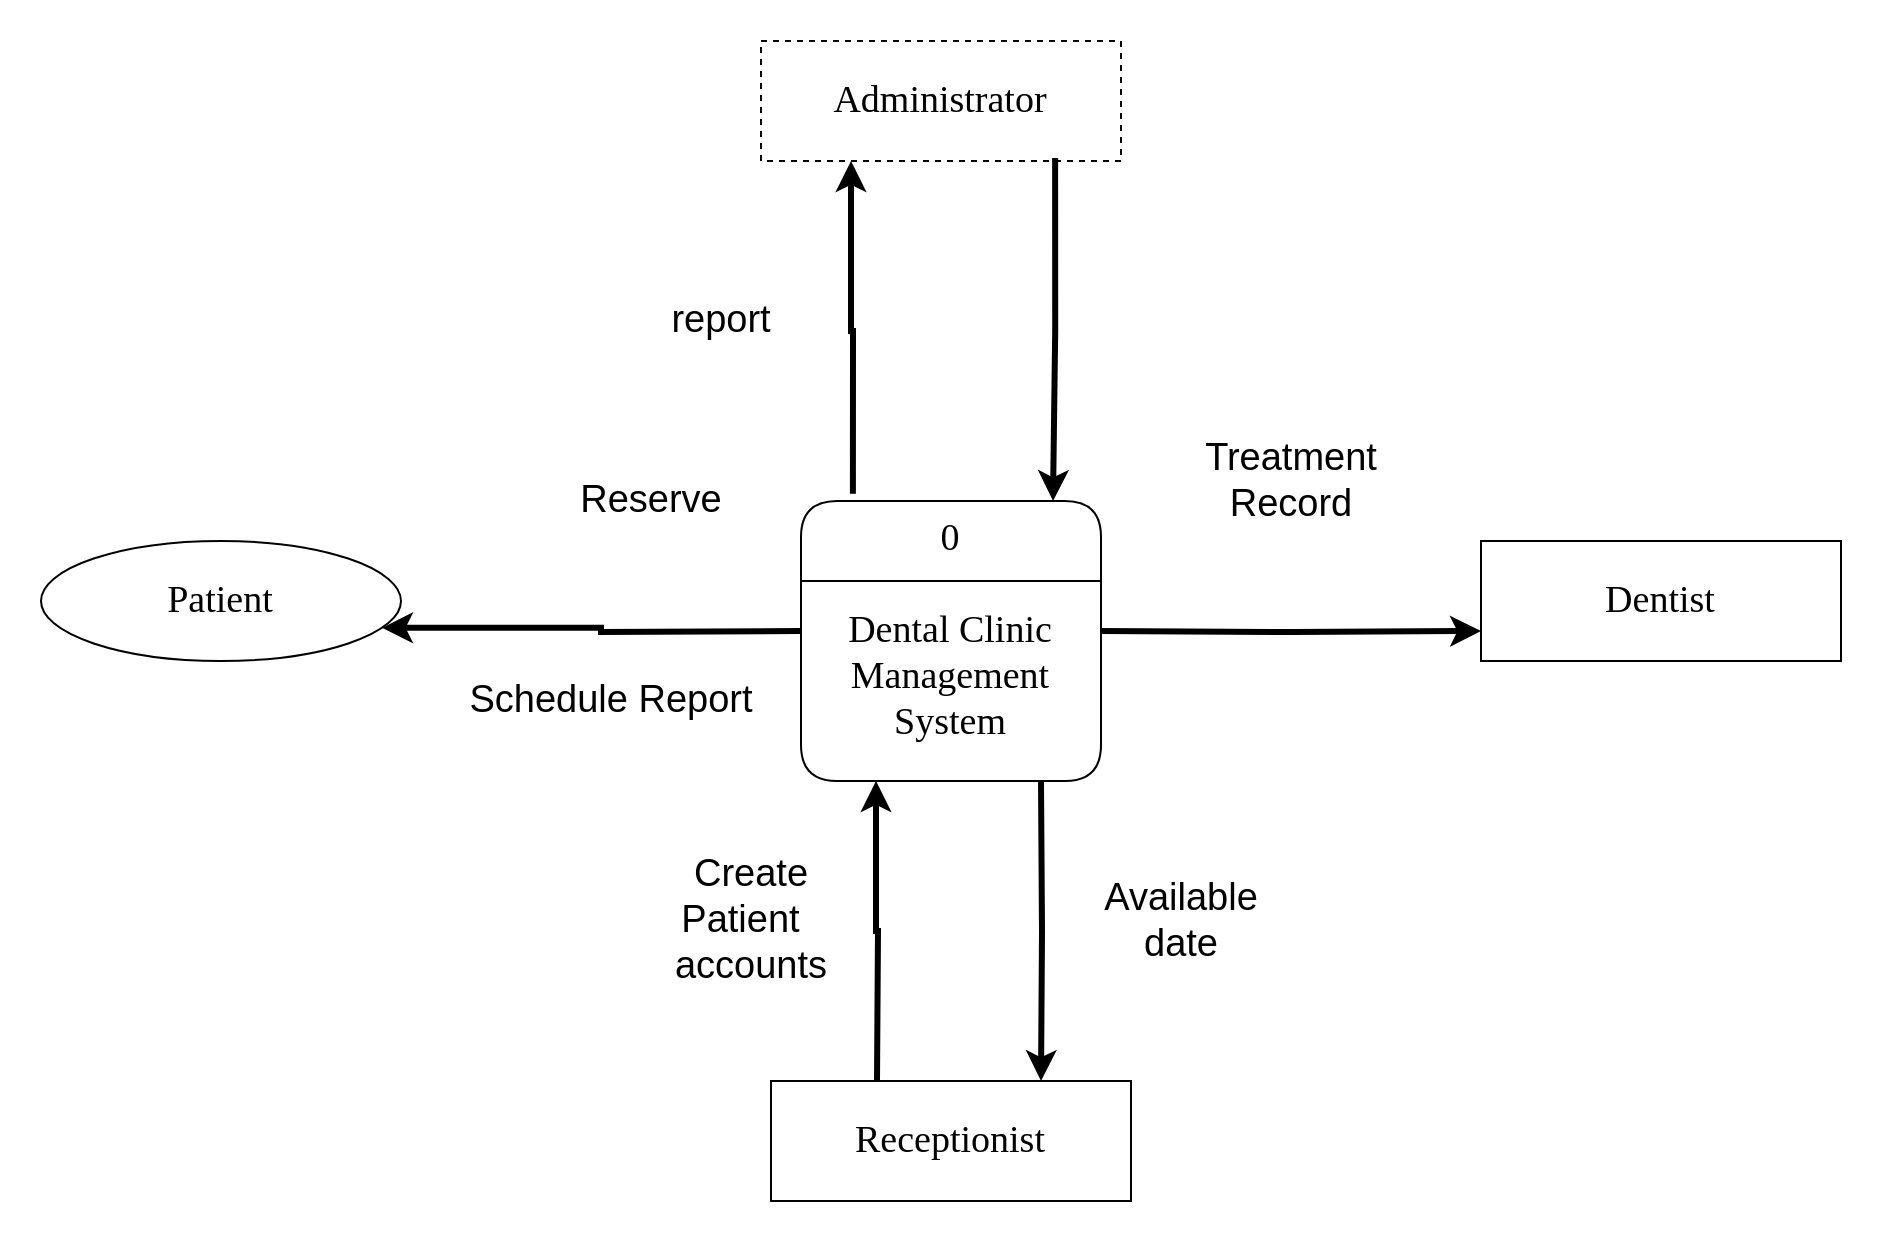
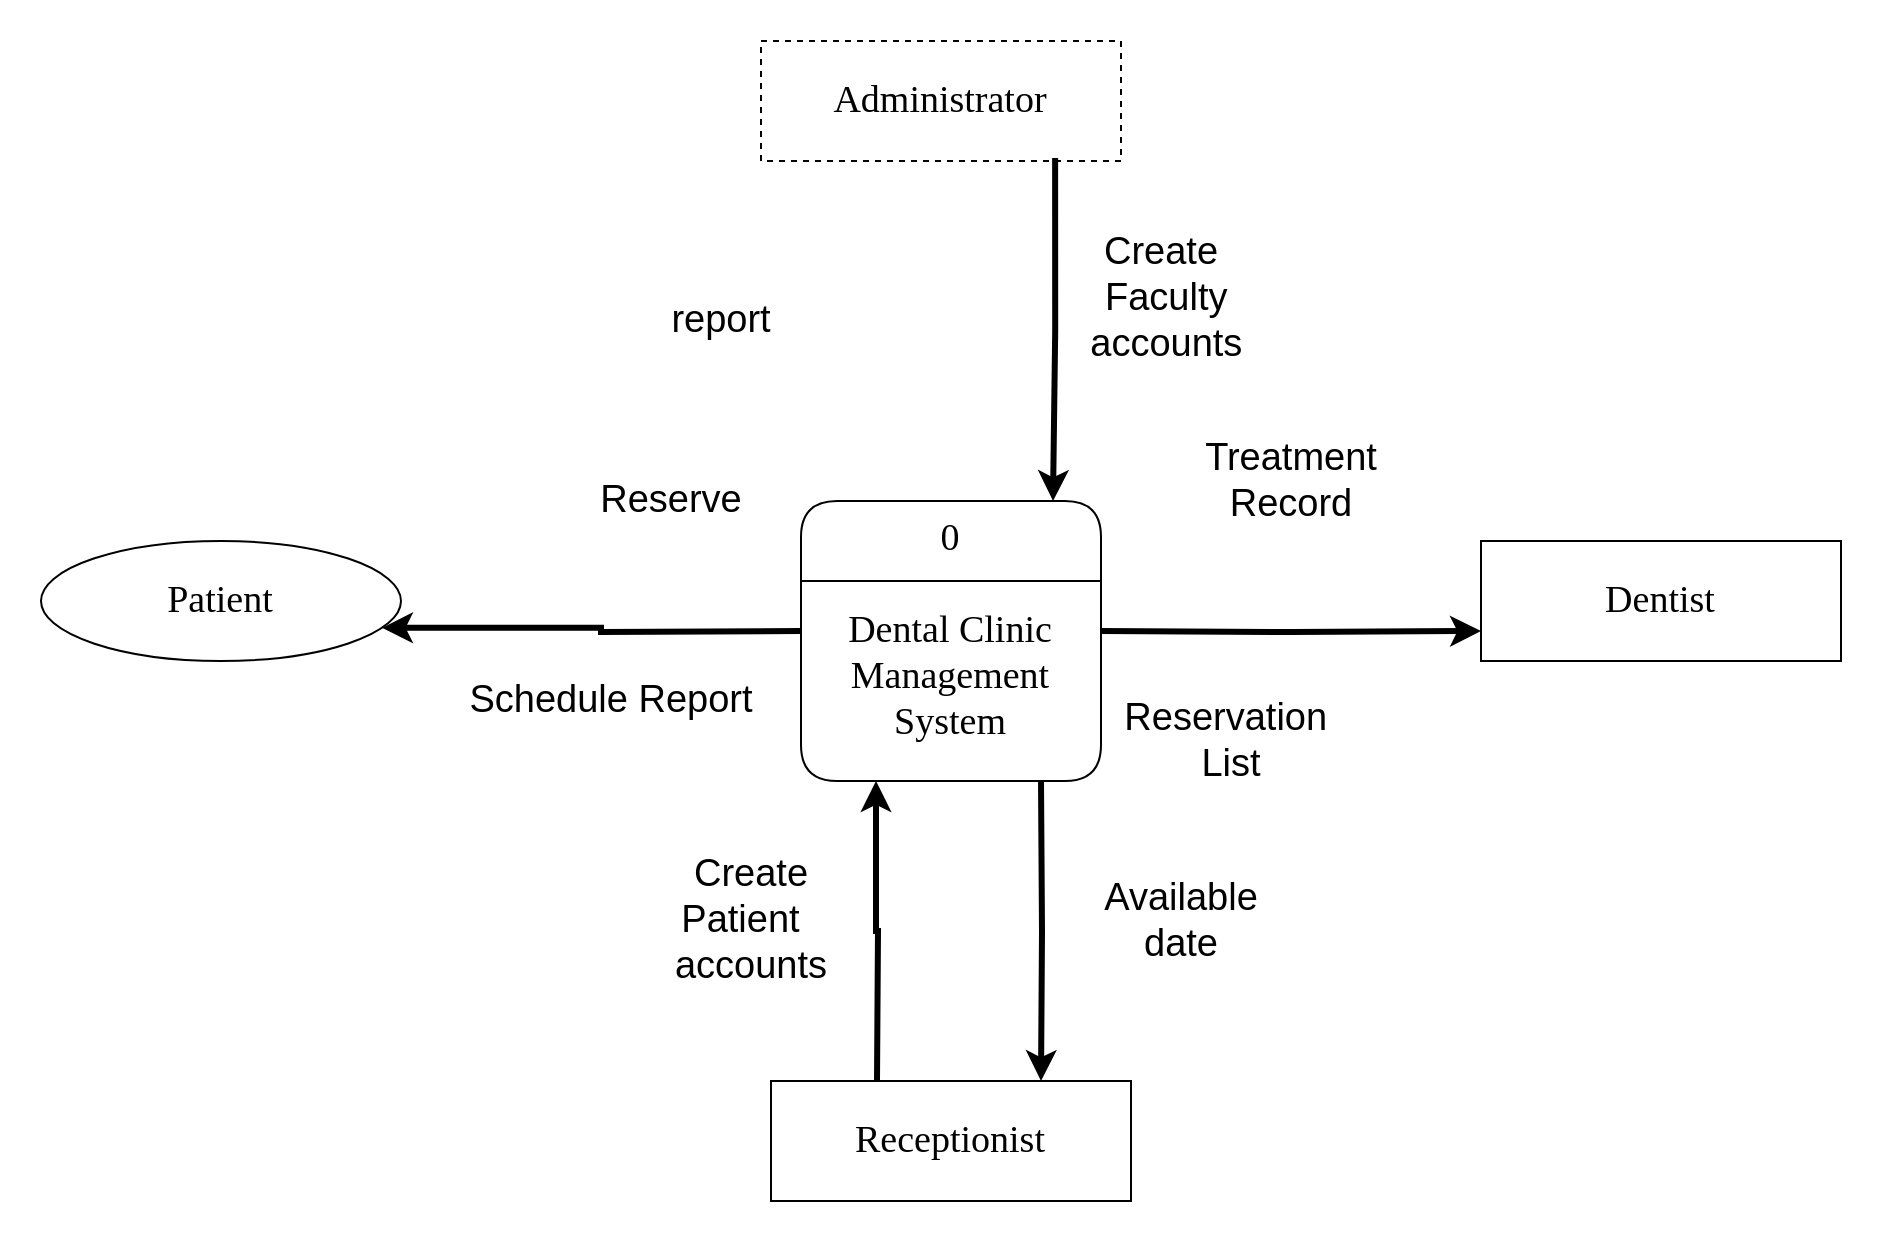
none -> (1161, 321)
(853, 337) -> none
(651, 501) -> (671, 501)
none -> (1231, 741)
